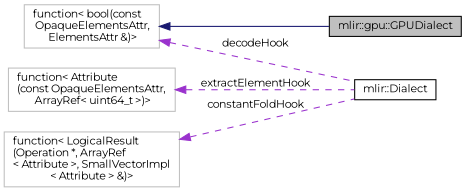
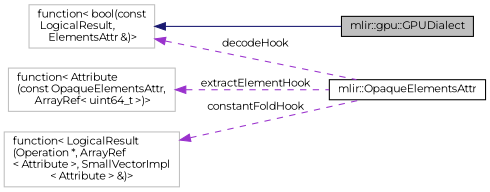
(92, 26) -> (92, 26)
(395, 90) -> (407, 90)
